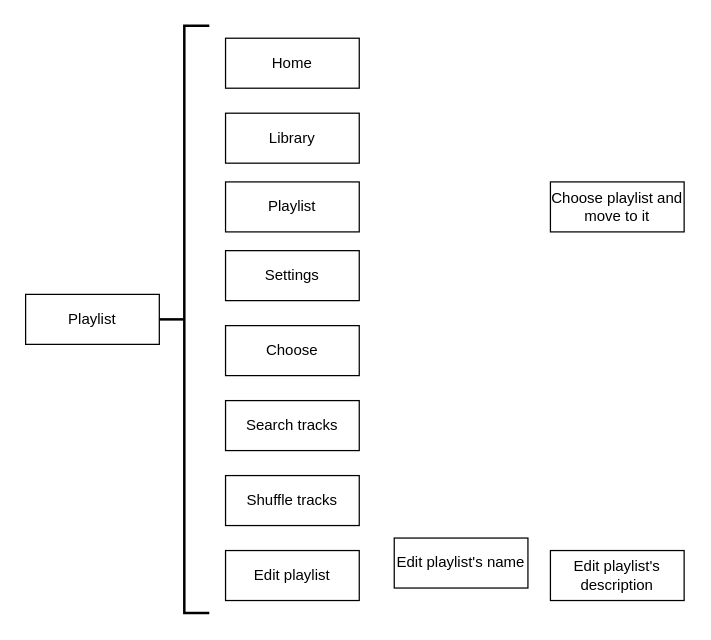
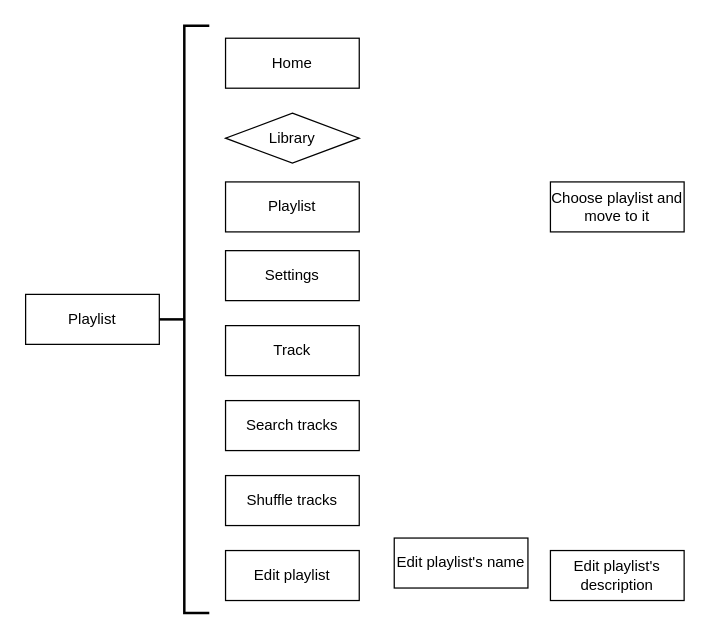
(293, 138) -> (293, 138)
(293, 351) -> (293, 351)
